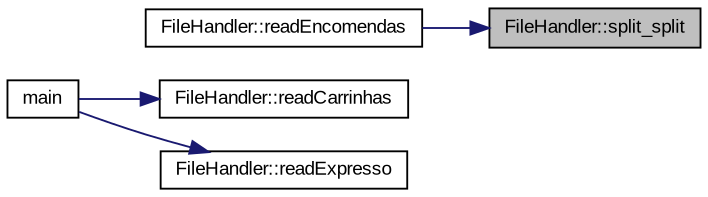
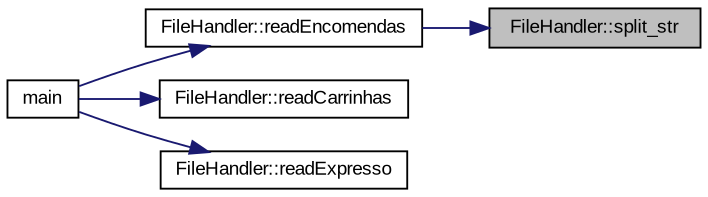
(595, 28) -> (595, 28)
none -> (134, 67)
